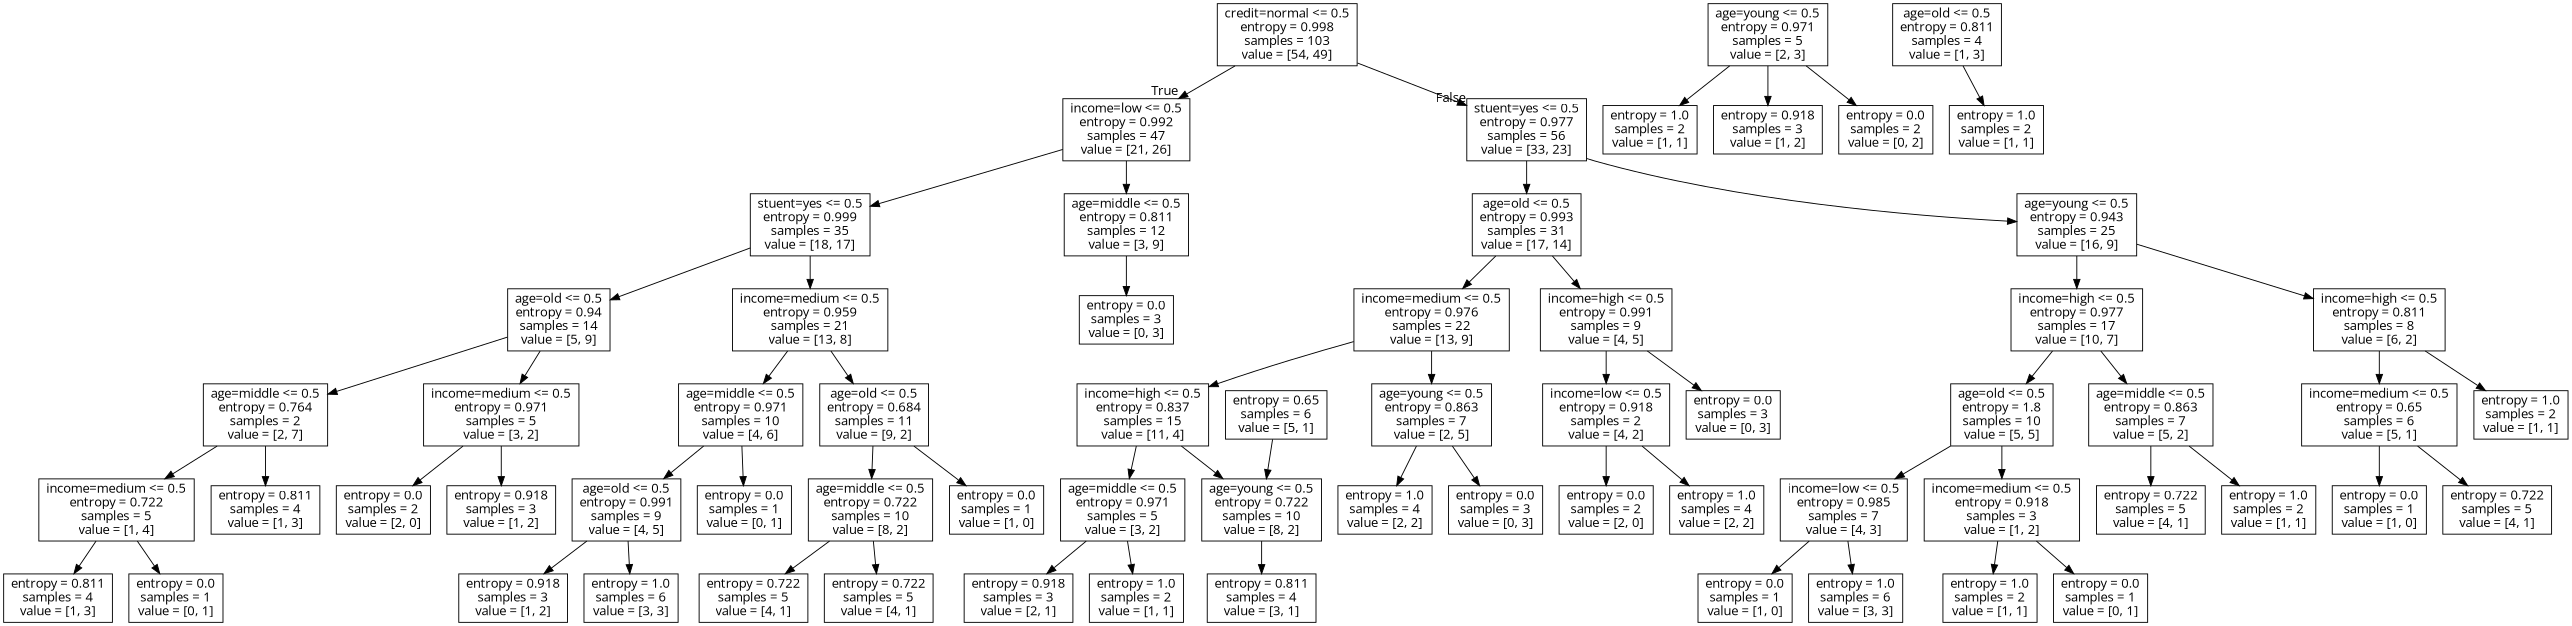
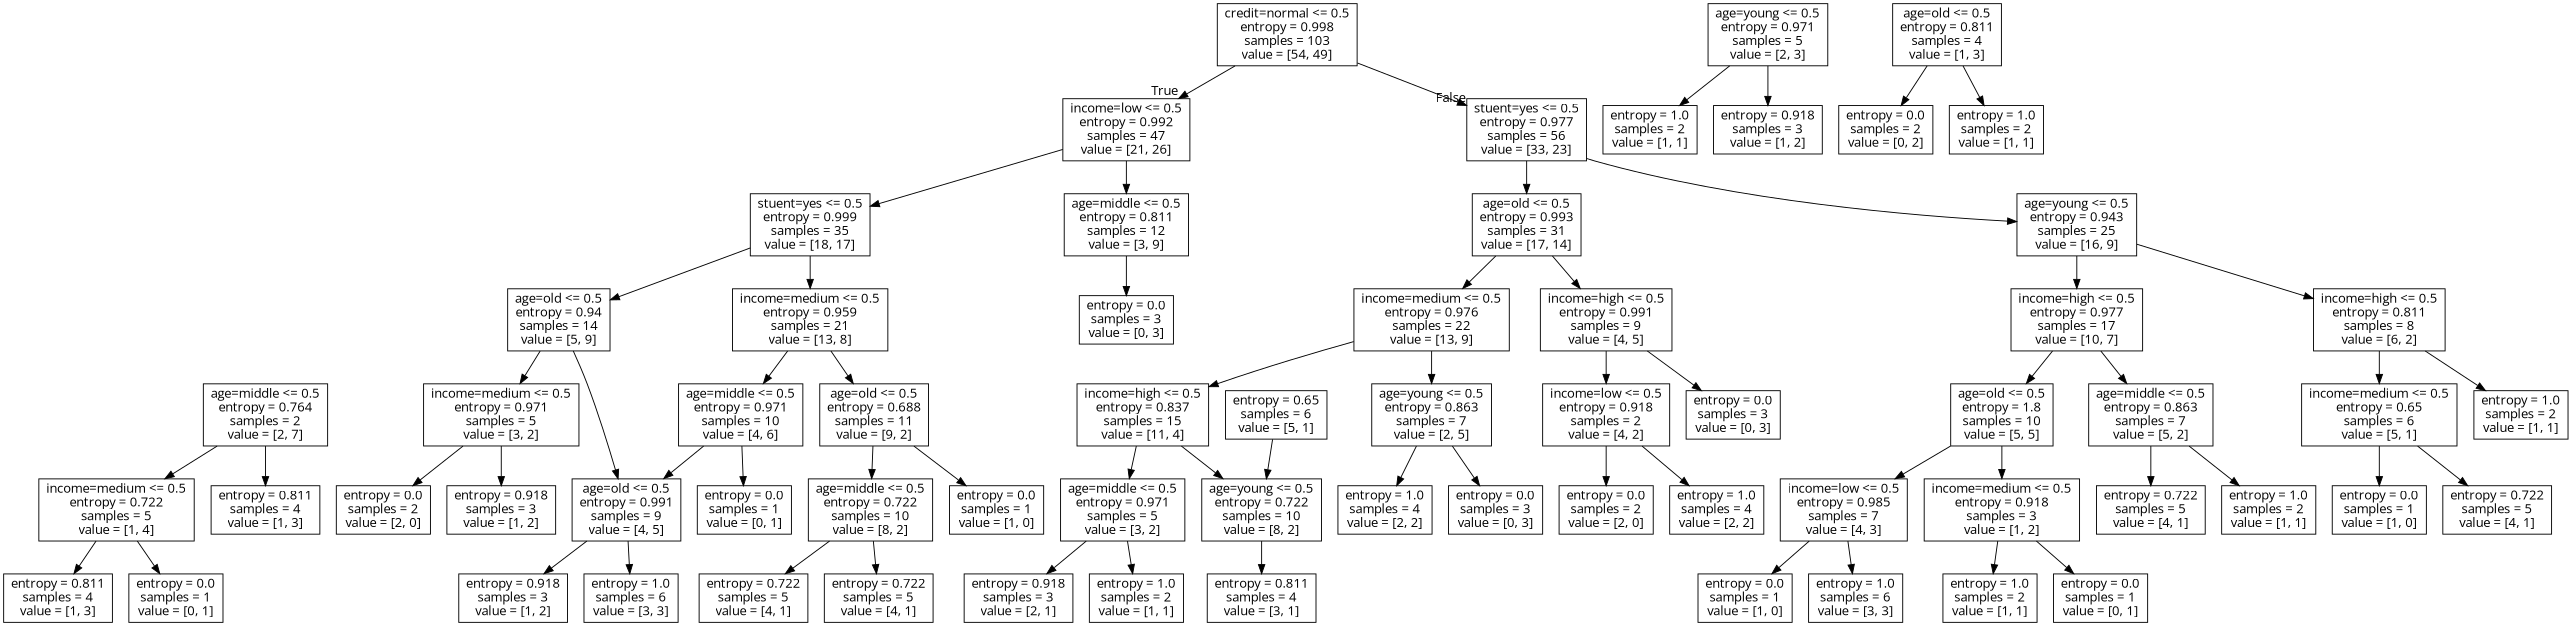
(1828, 83) -> (1917, 82)
(422, 364) -> (596, 410)
(874, 415) -> (874, 415)
